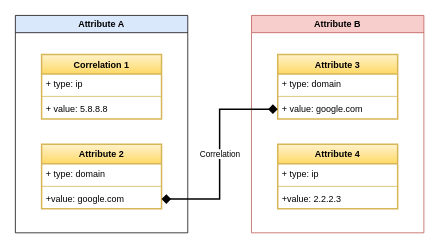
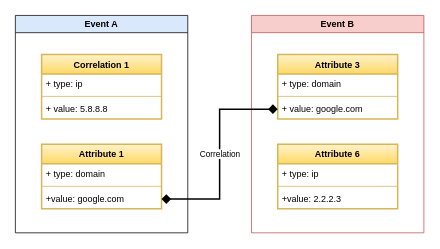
(101, 24) -> (101, 24)
(338, 24) -> (338, 24)
(101, 155) -> (101, 155)
(338, 155) -> (338, 155)
